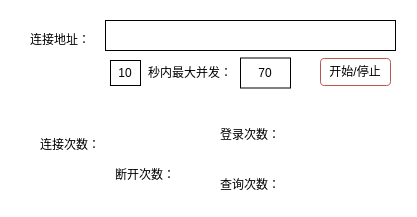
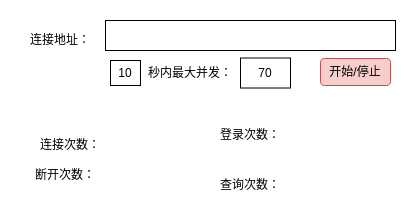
(356, 72) -> (356, 72)
(146, 176) -> (66, 176)
